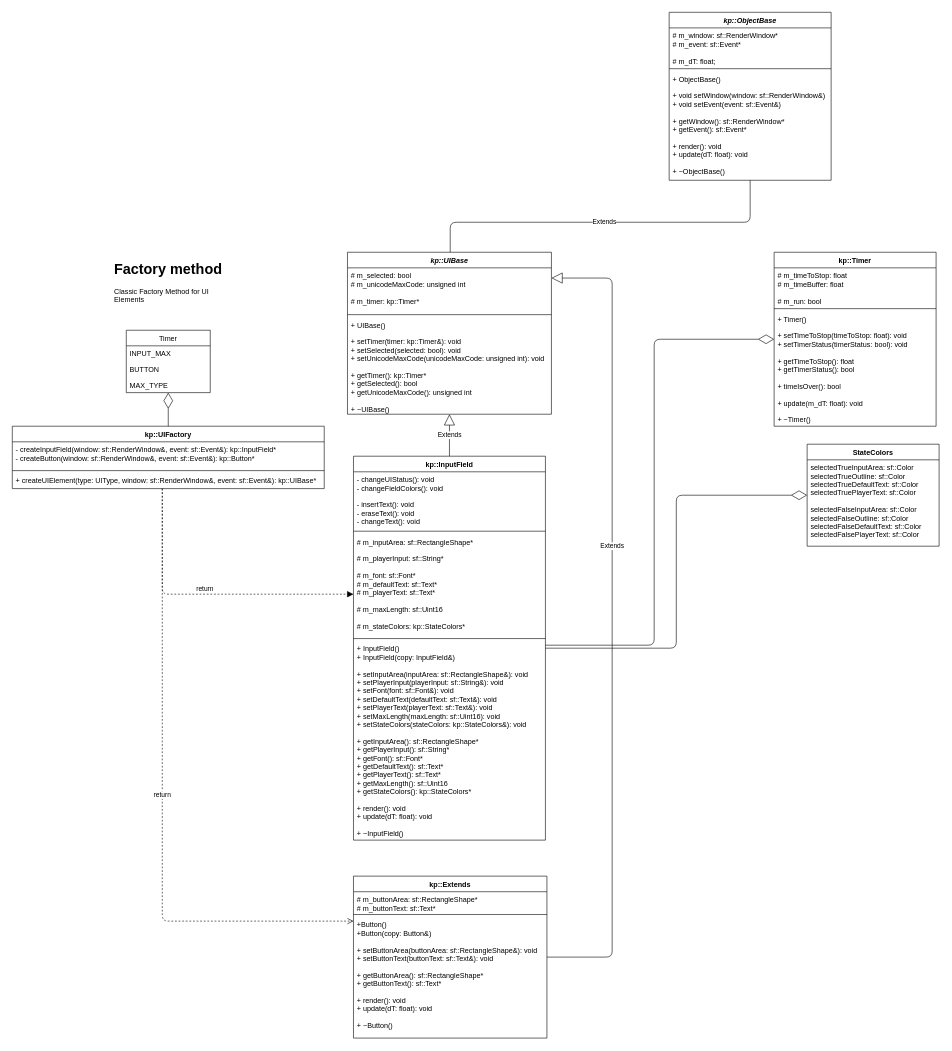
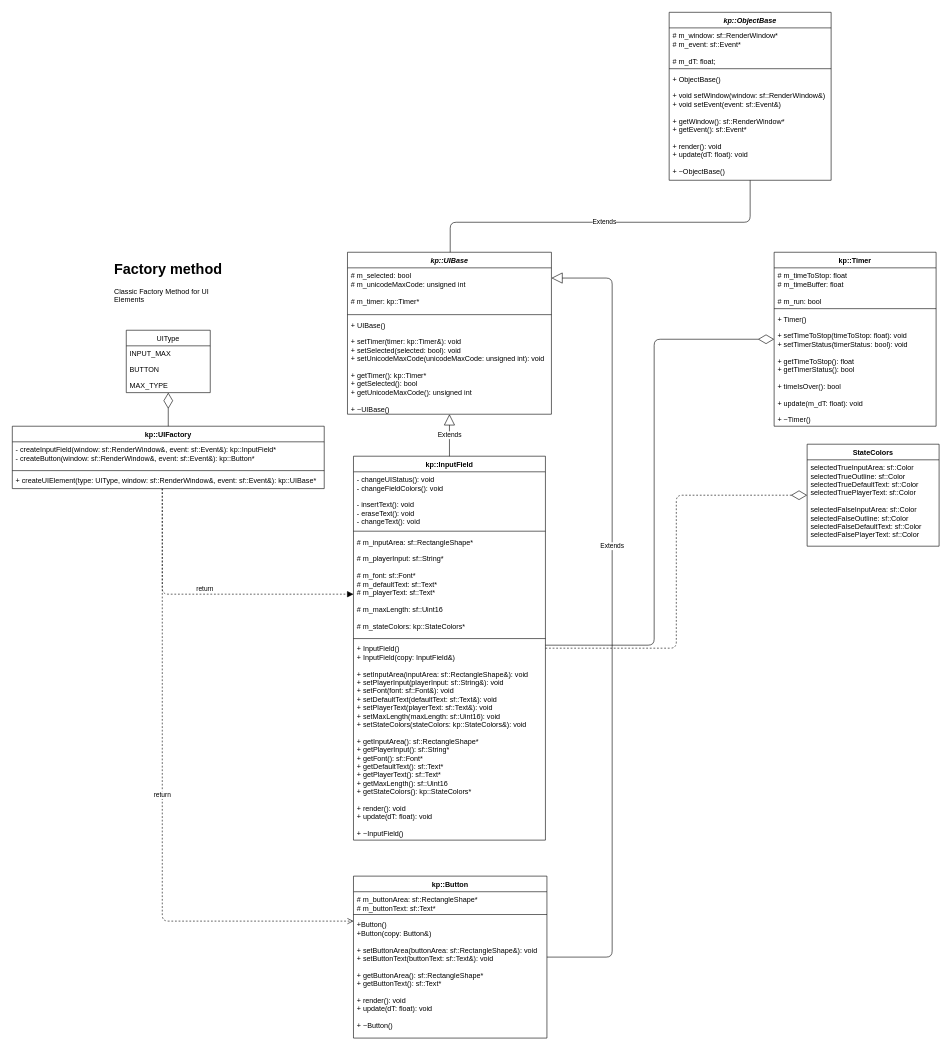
(168, 338) -> (168, 338)
(676, 579) -> (676, 579)
(450, 884) -> (450, 884)
